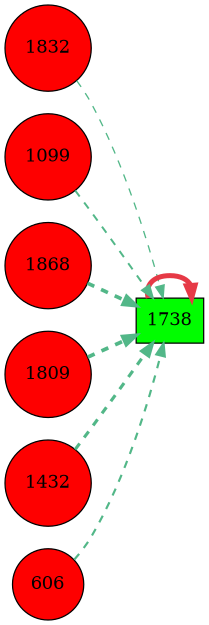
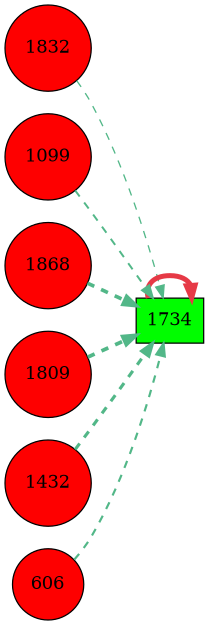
(170, 321) -> (170, 321)
